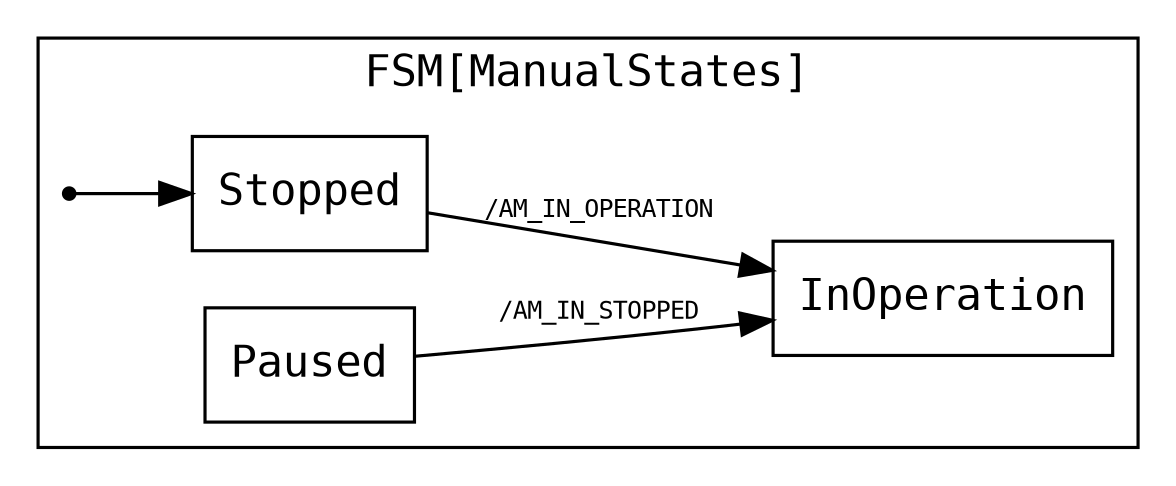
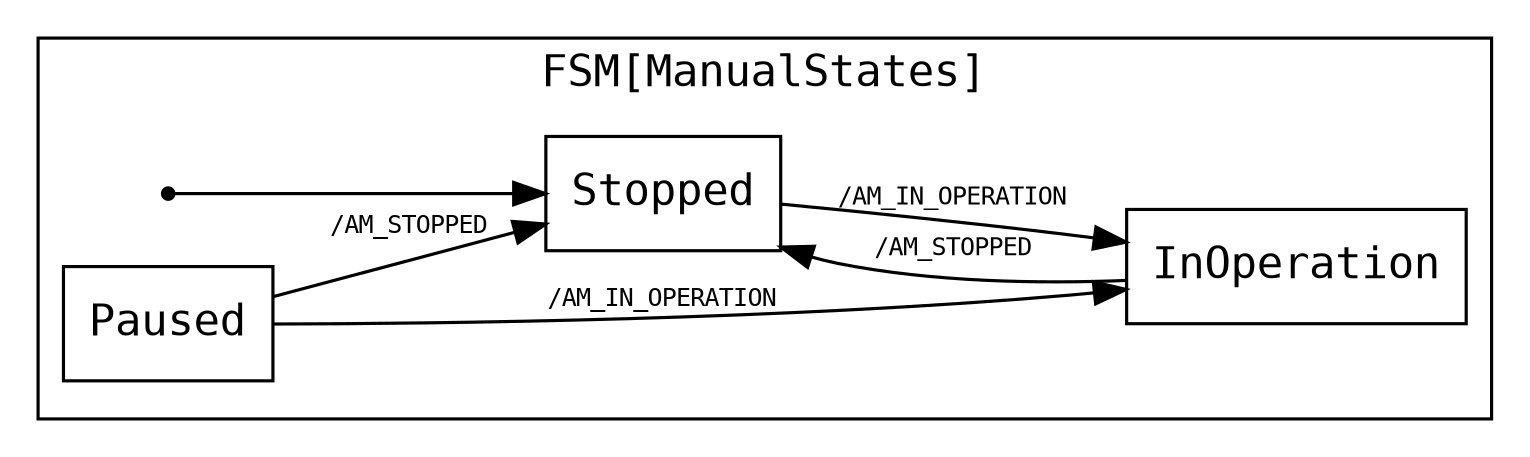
none -> (394, 264)
none -> (968, 279)
(600, 313) -> (663, 300)
